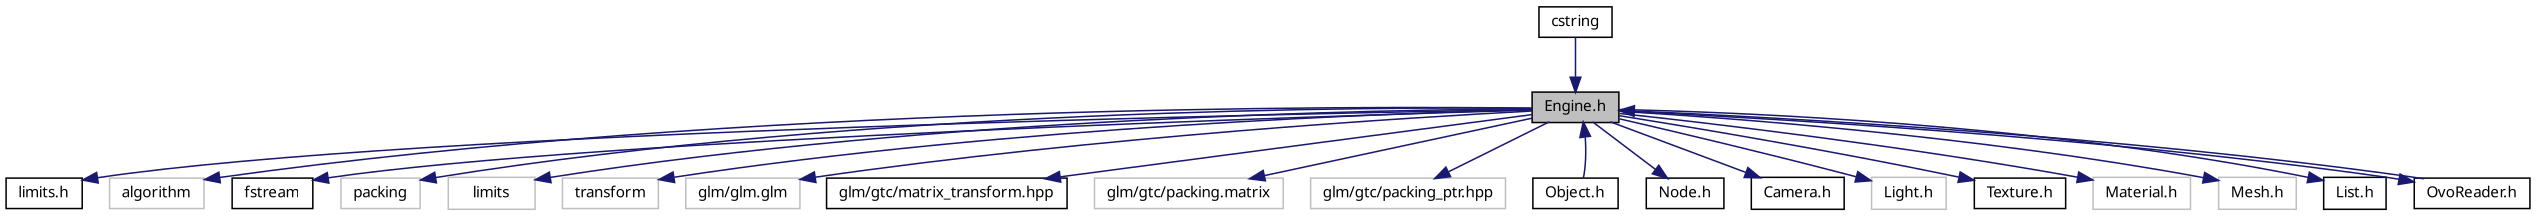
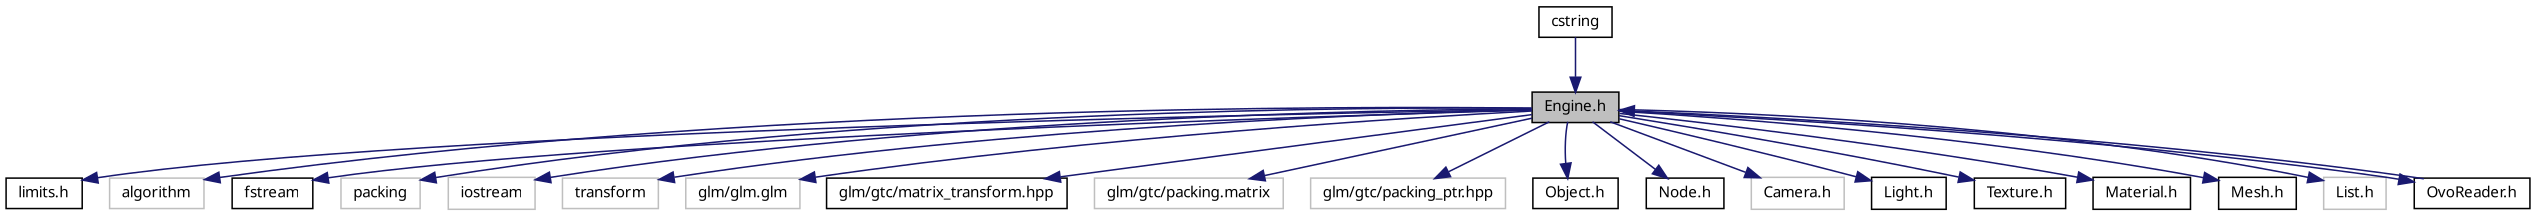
(1586, 158) -> (1565, 143)
(492, 193) -> (492, 193)
(1798, 193) -> (1798, 193)
(1909, 193) -> (1909, 193)
(2142, 193) -> (2142, 193)
(2257, 193) -> (2257, 193)
(2355, 193) -> (2355, 193)
